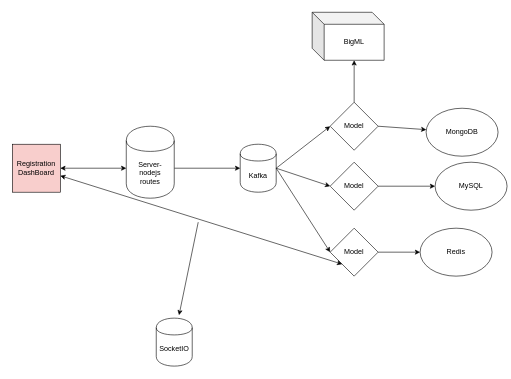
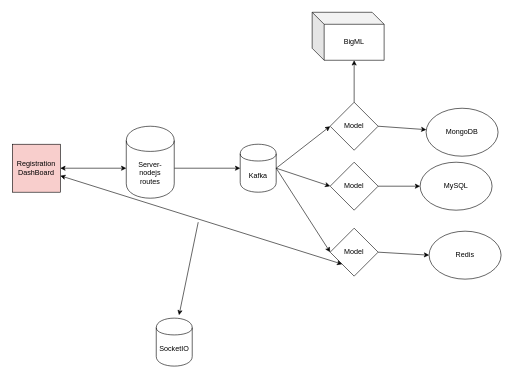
(471, 186) -> (456, 186)
(456, 252) -> (465, 255)
